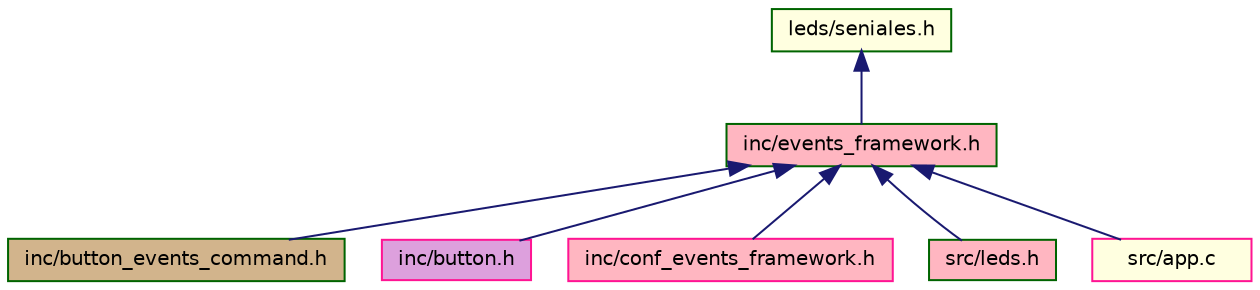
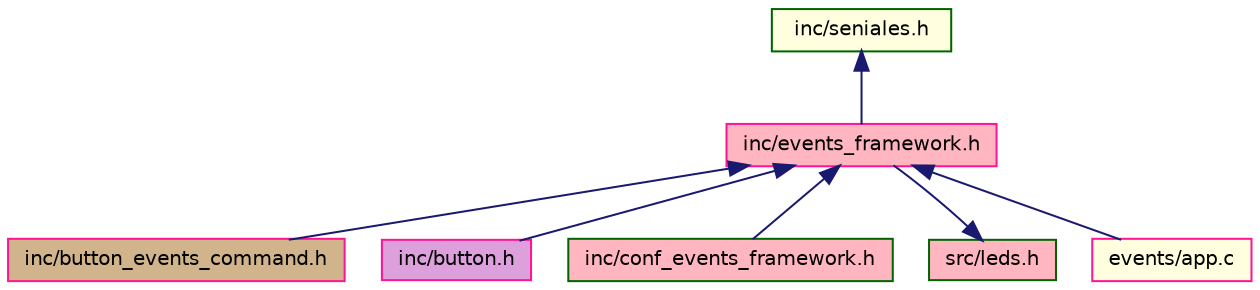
(862, 30) -> (862, 30)
(862, 145) -> (862, 145)
(924, 211) -> (931, 195)
(176, 260) -> (176, 260)
(731, 260) -> (731, 260)
(1172, 260) -> (1172, 260)
